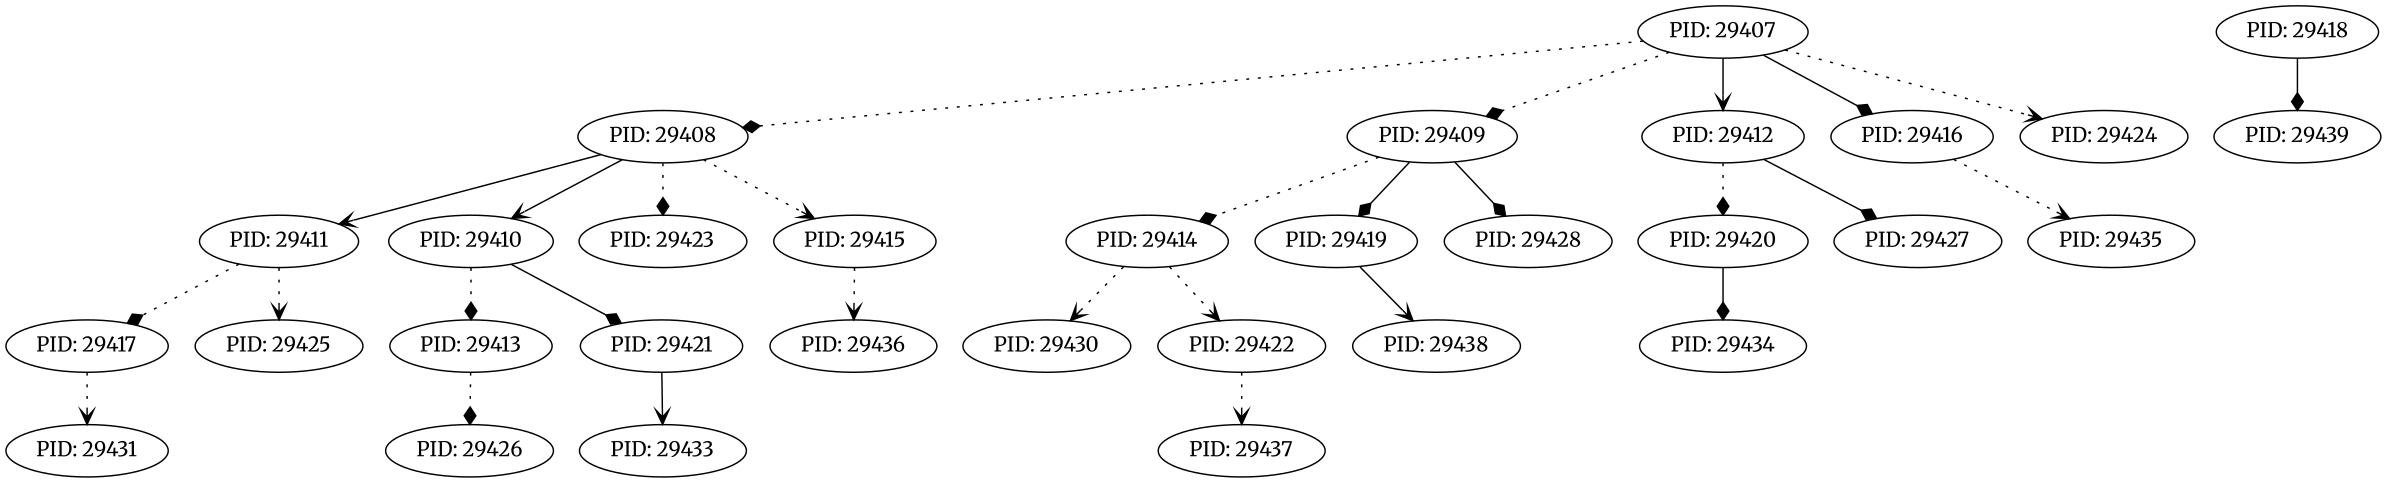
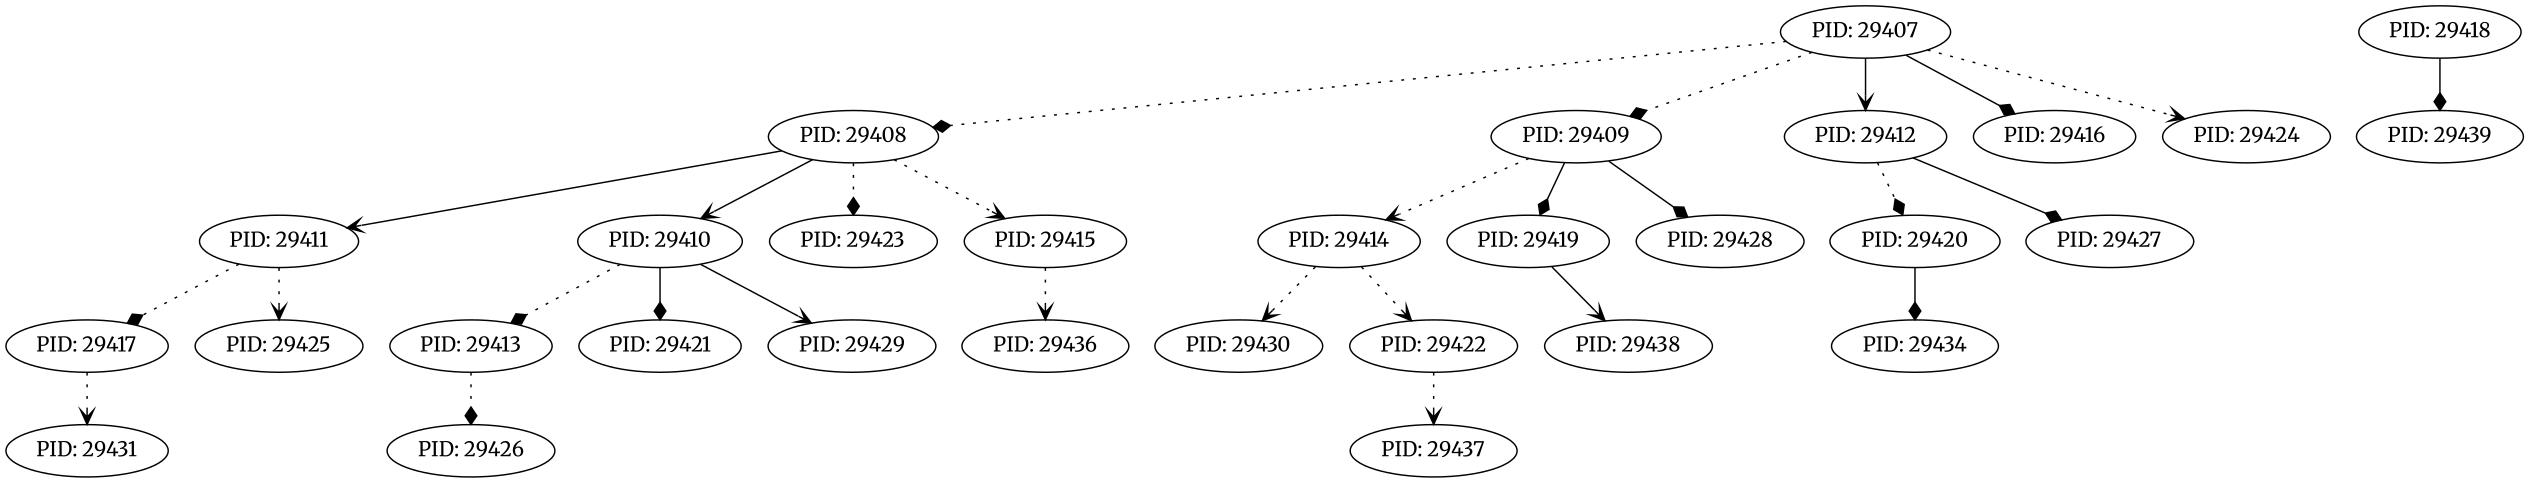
(1298, 186) -> (1464, 186)
(2111, 241) -> none
none -> (852, 346)
(663, 451) -> none
